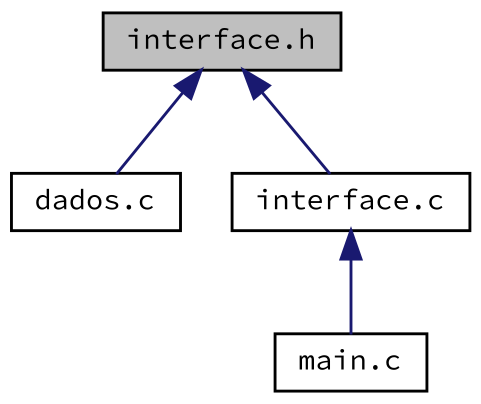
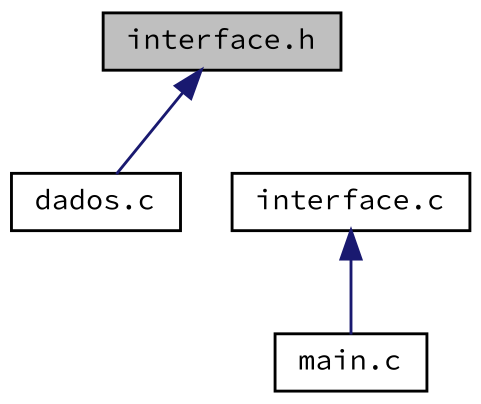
(296, 133) -> none
